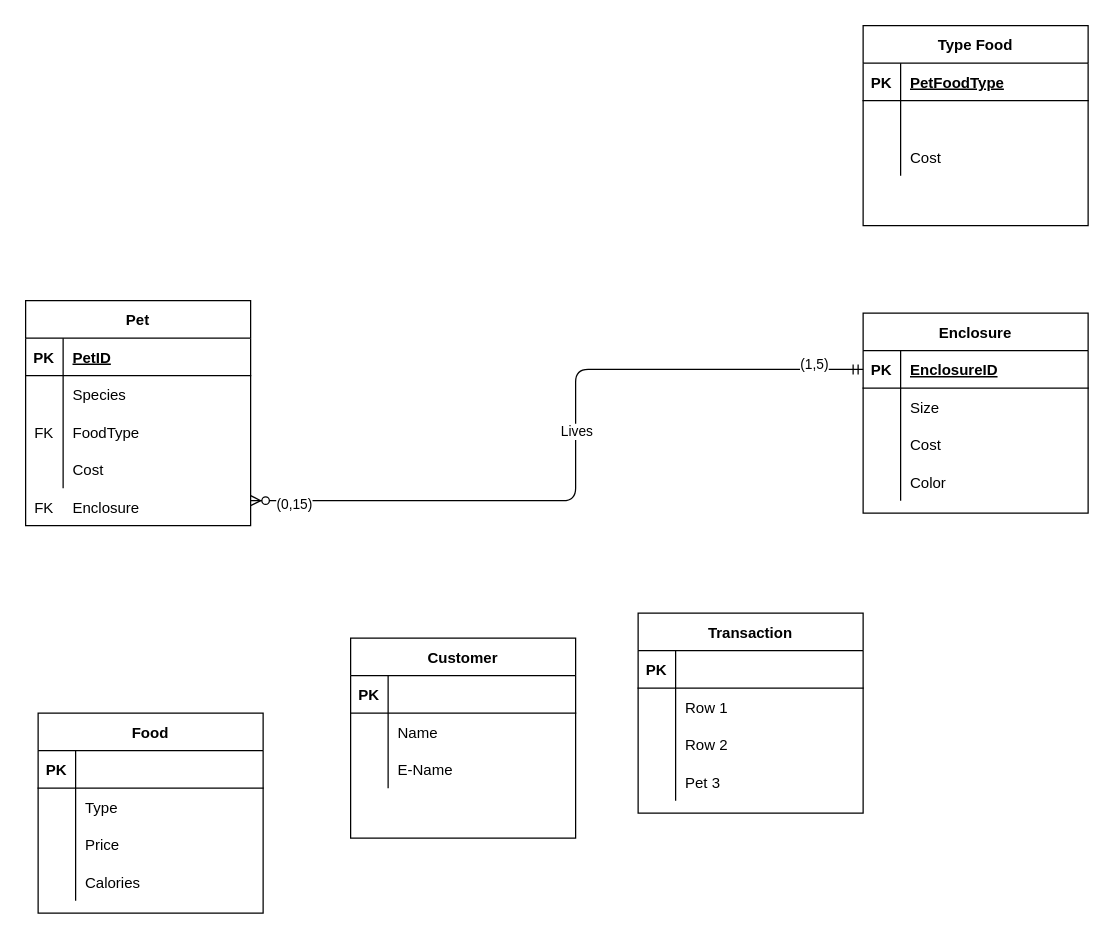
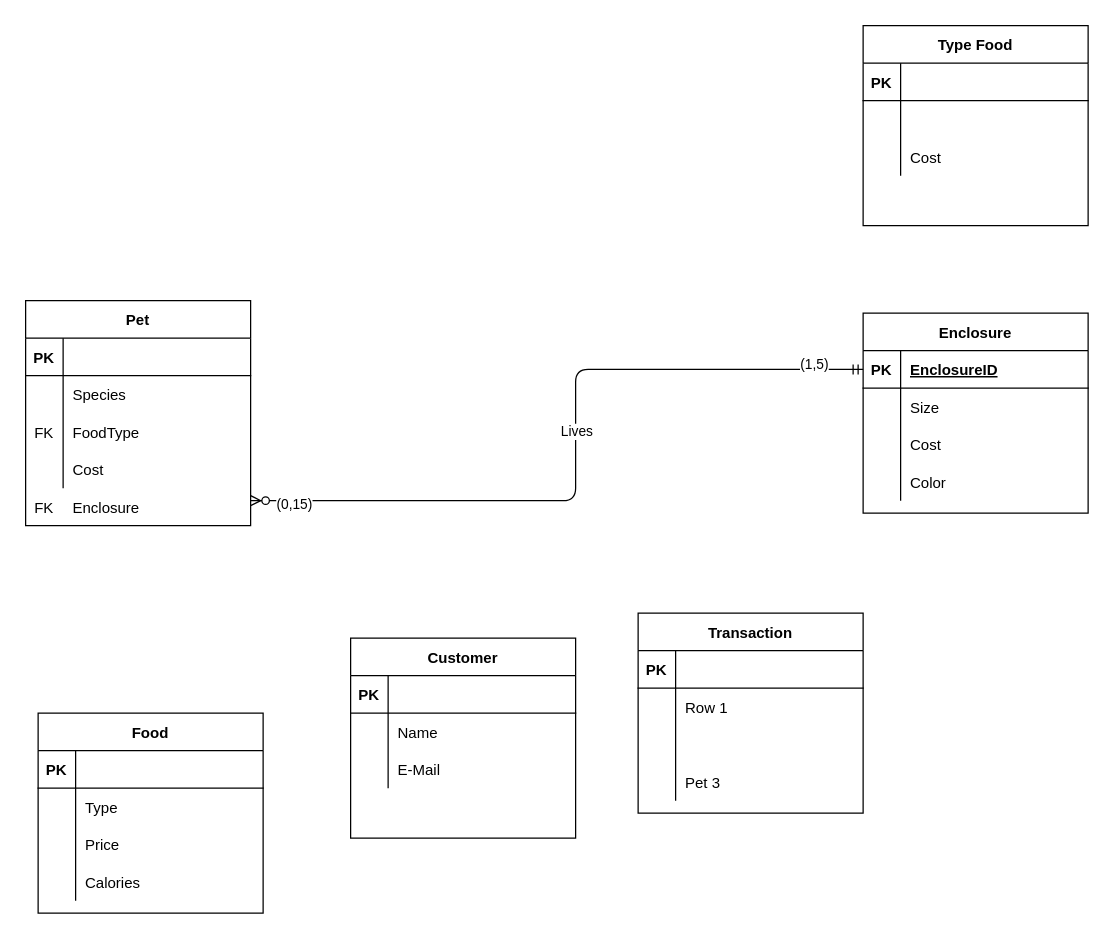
(994, 82) -> none
(157, 357) -> none
(769, 744) -> none
(423, 770) -> (419, 770)
